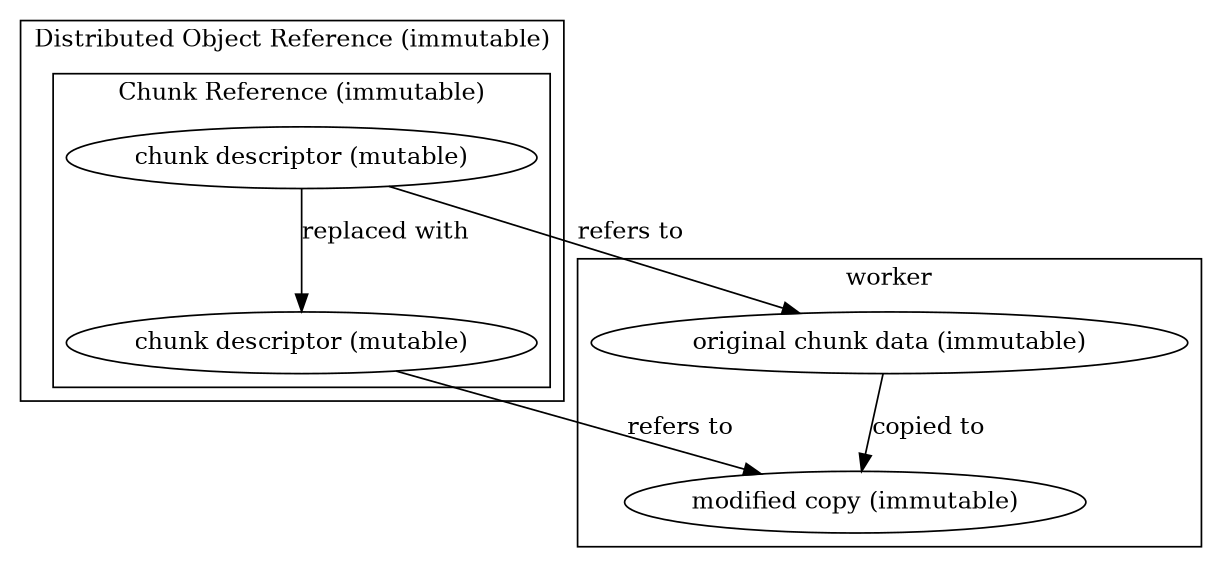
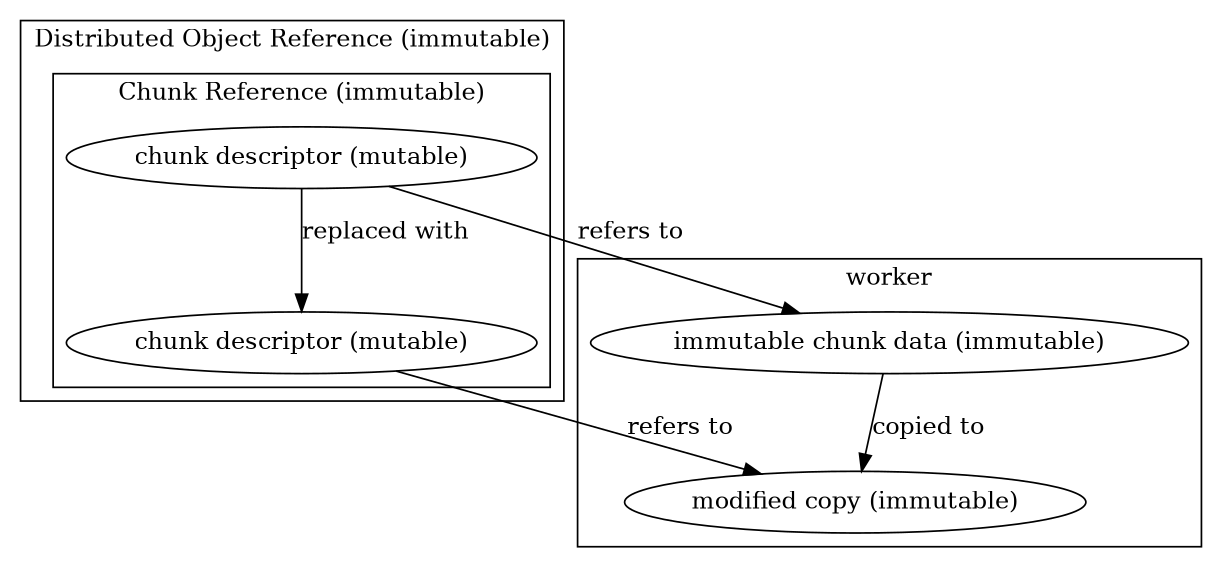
(890, 343) -> (890, 343)
